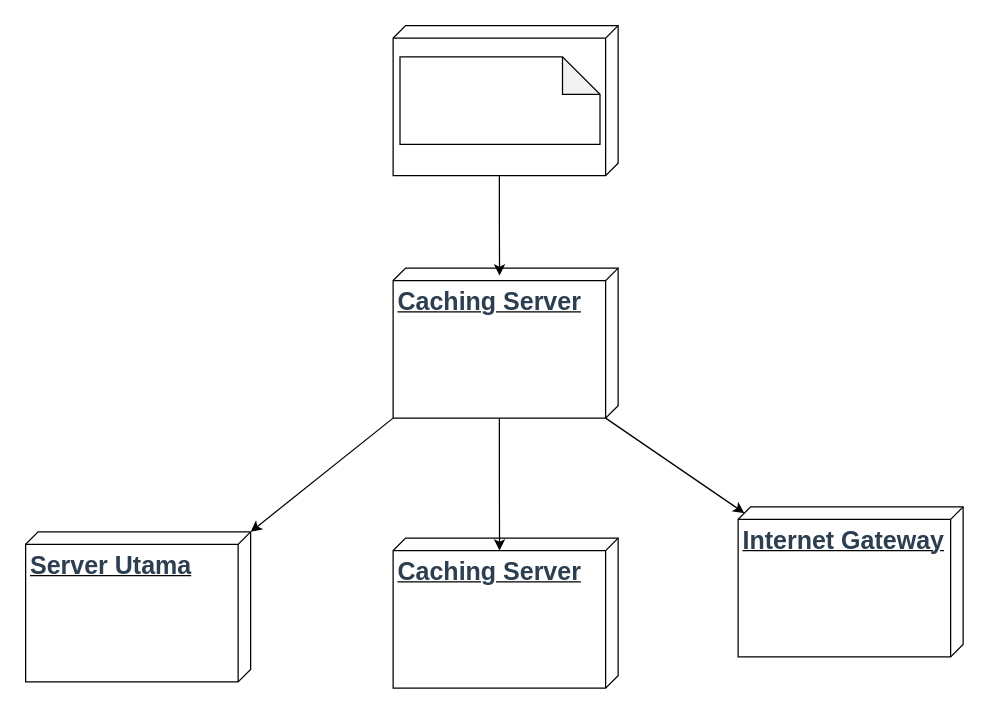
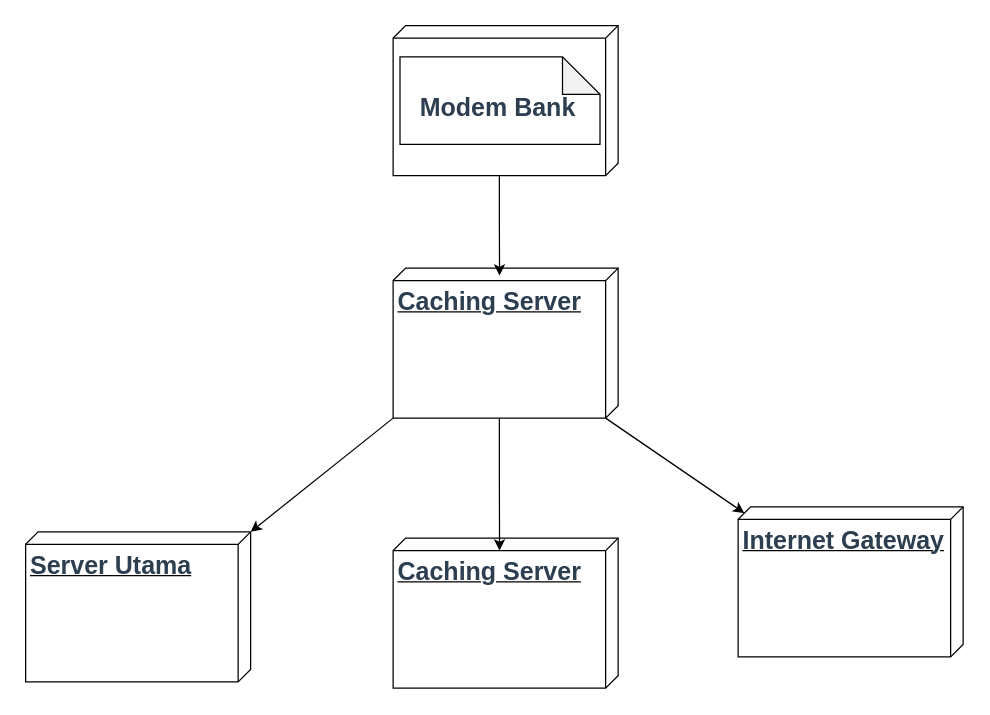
none -> (498, 107)
